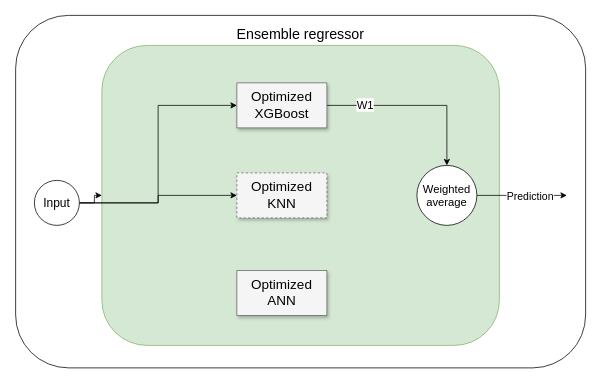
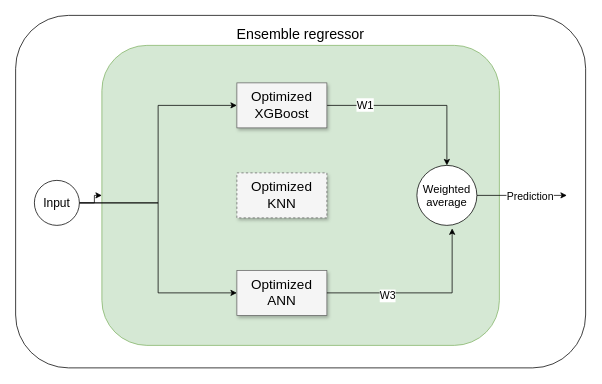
(195, 195) -> (158, 292)
none -> (387, 293)
